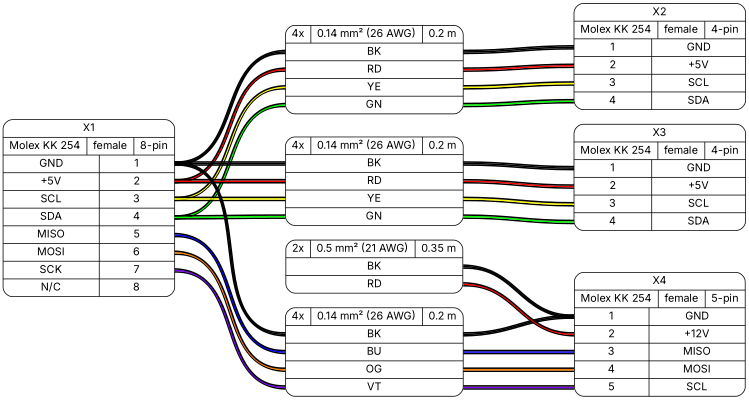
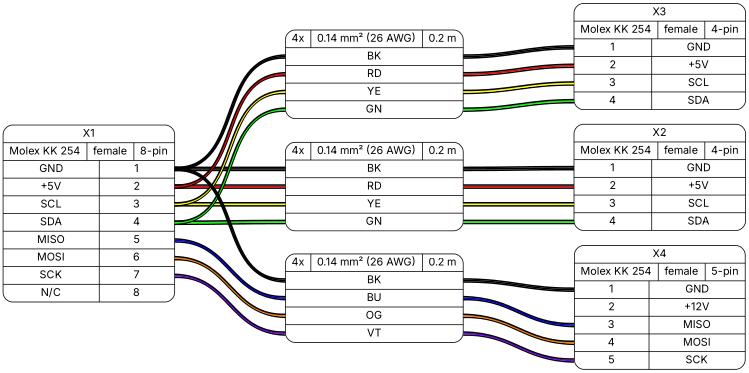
(374, 267) -> none
(697, 387) -> (697, 360)
